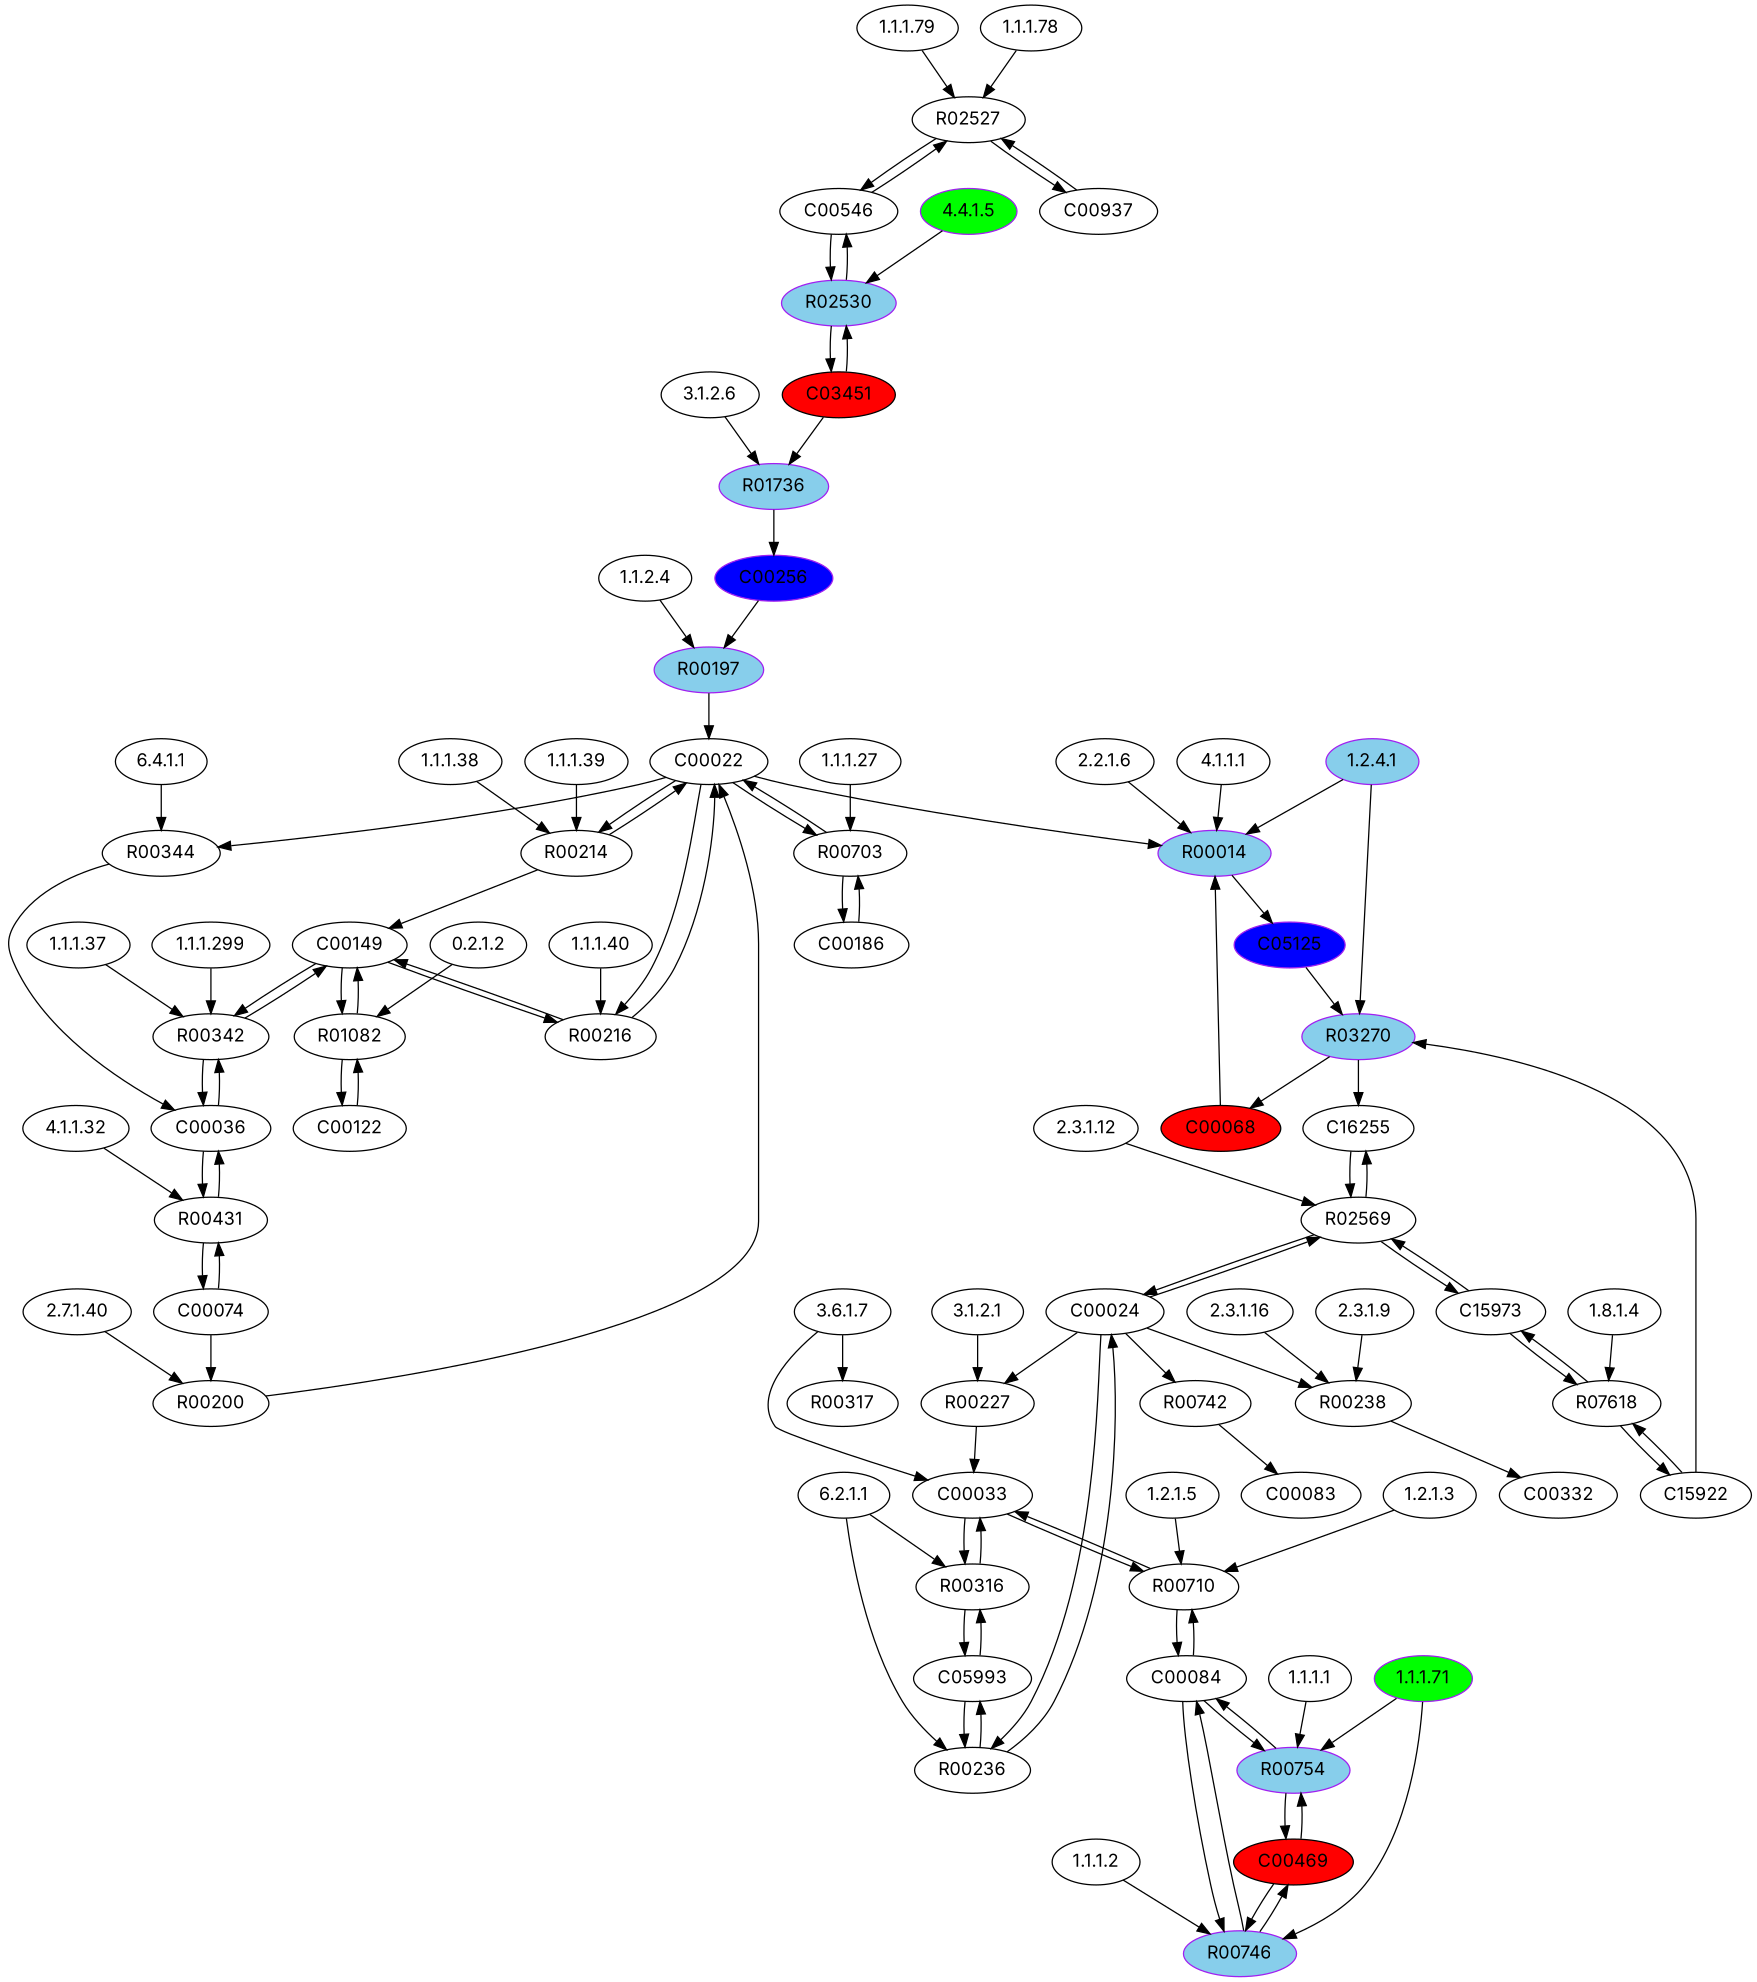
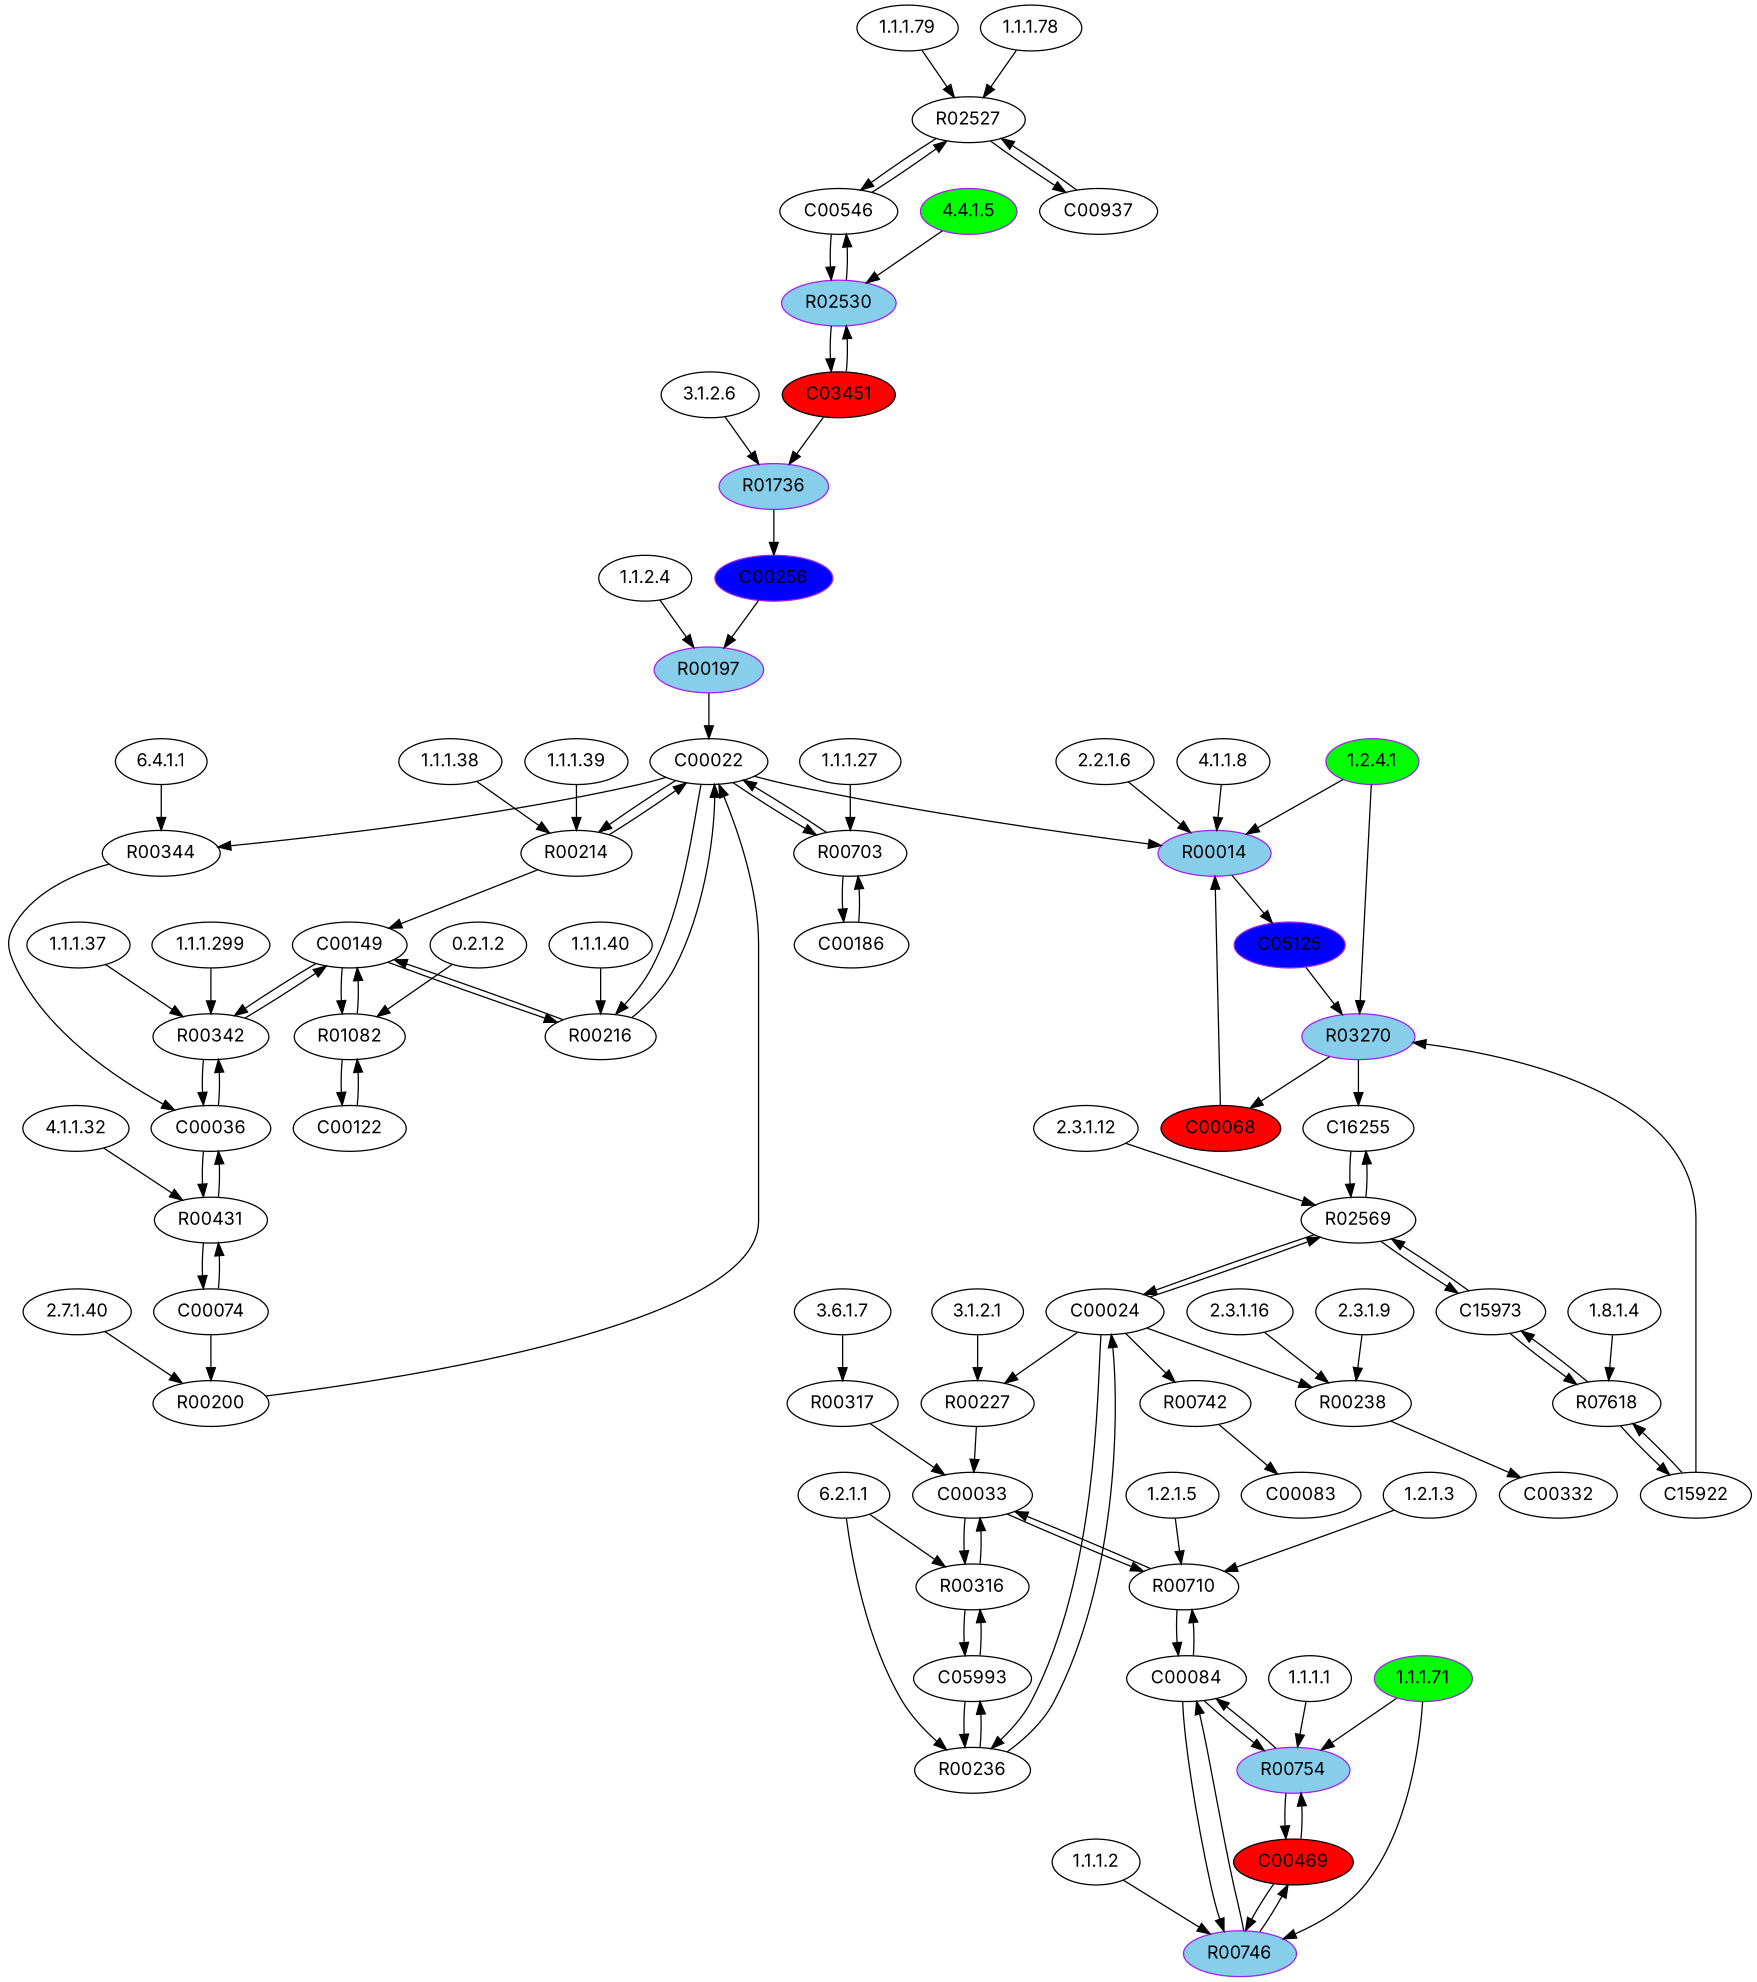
(1223, 762) -> (1223, 762)
(1372, 762) -> (1372, 762)
(791, 1434) -> (902, 1446)
